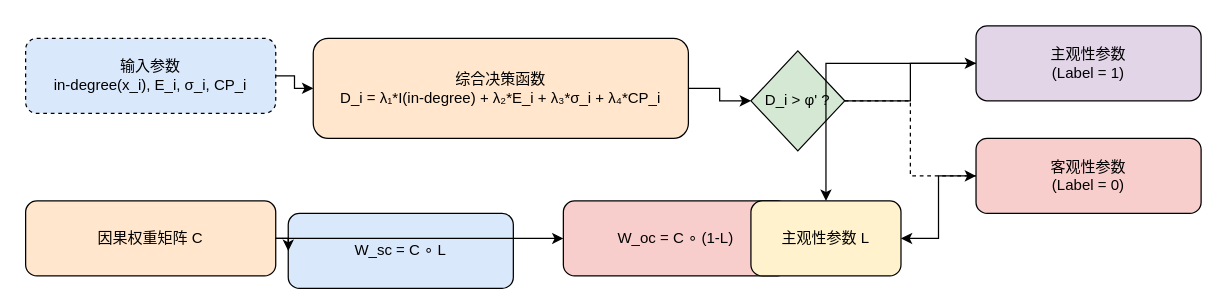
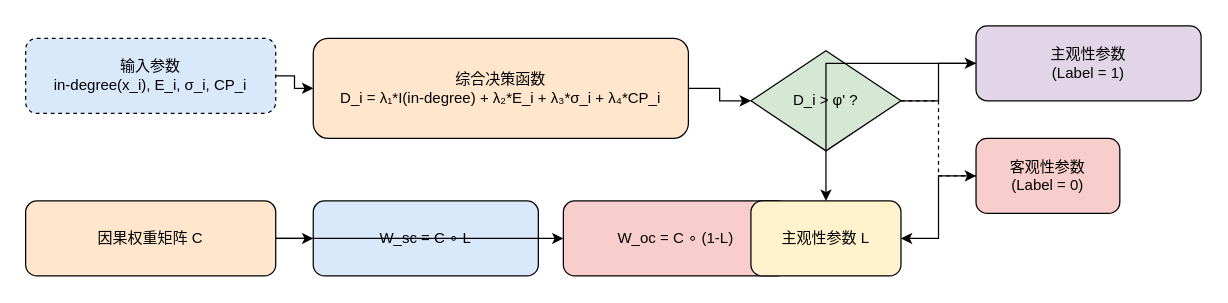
(798, 101) -> (826, 101)
(1088, 176) -> (1048, 176)
(401, 251) -> (426, 238)
